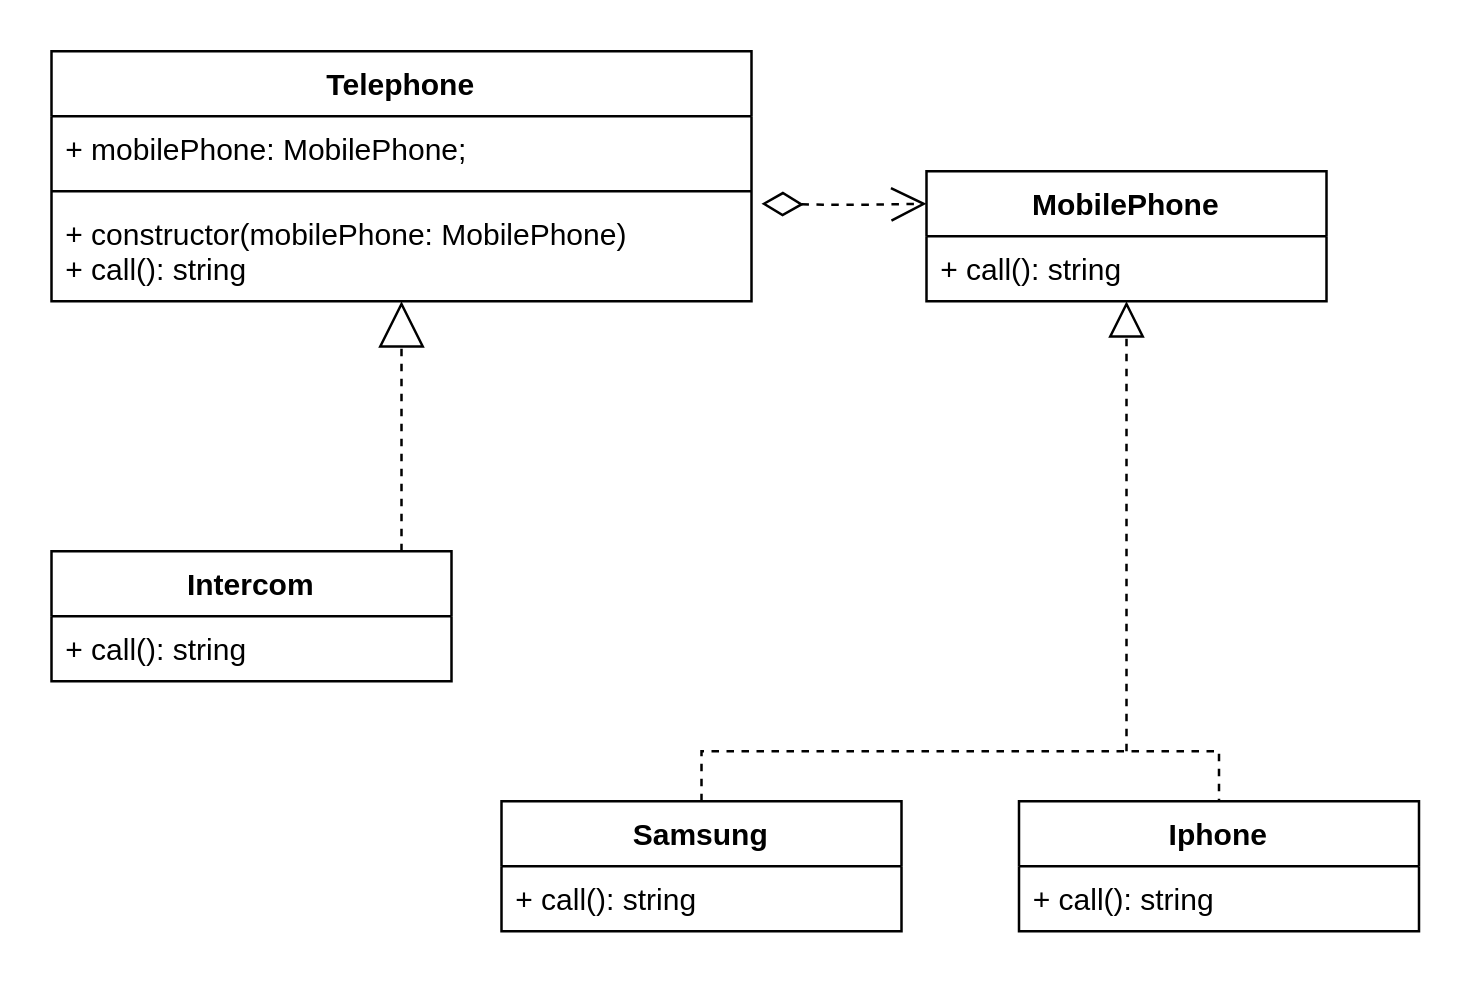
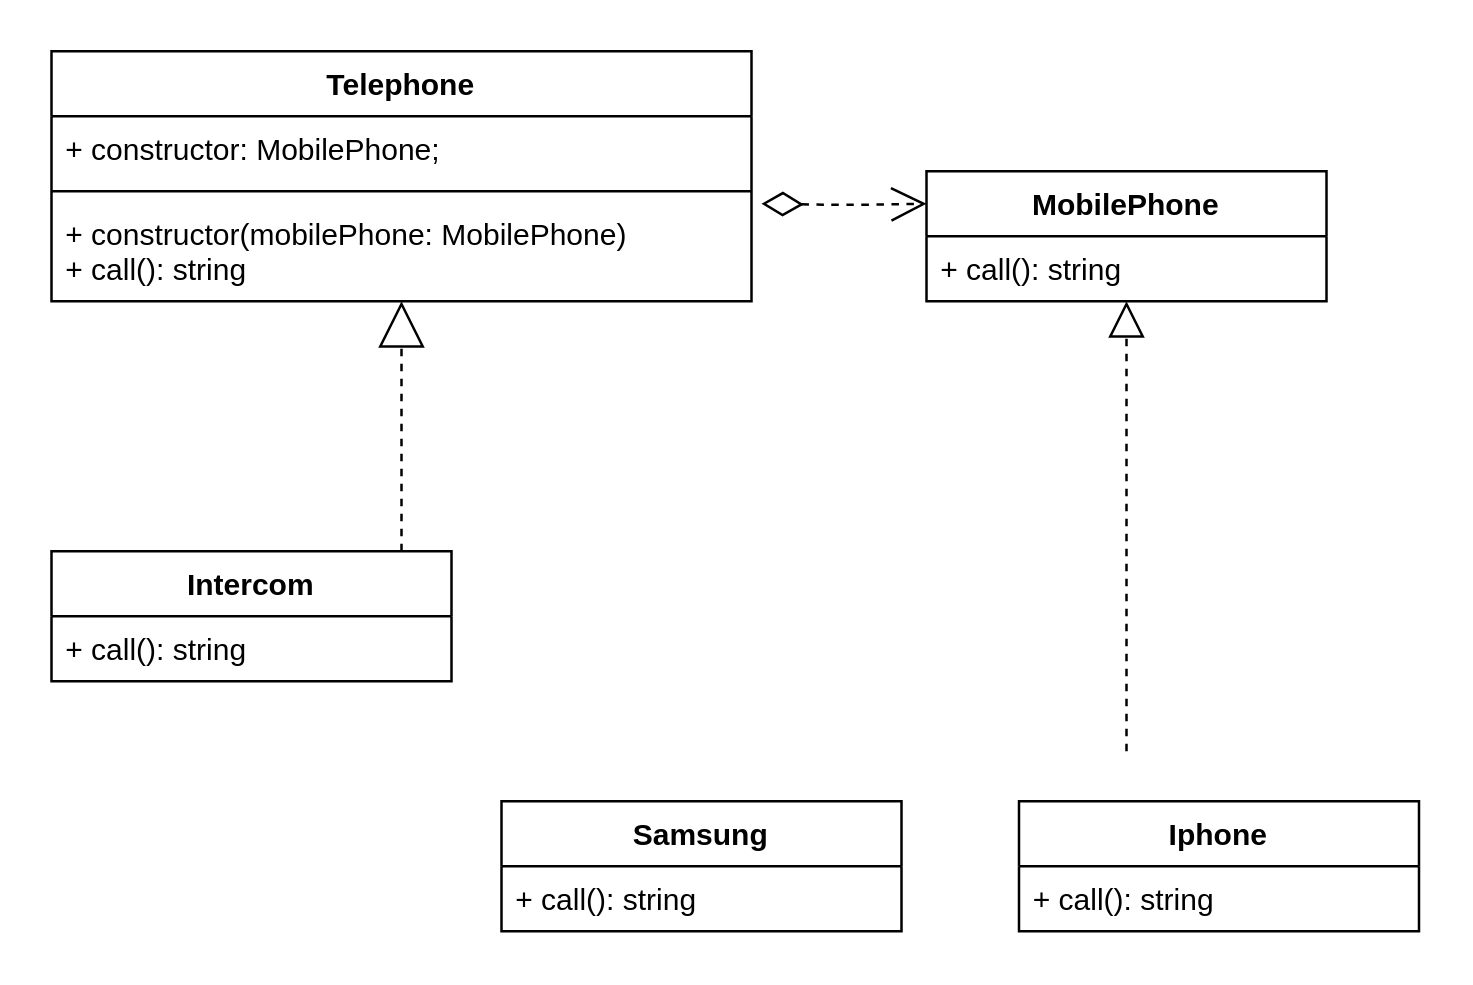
(268, 150) -> (276, 150)
(885, 751) -> none
